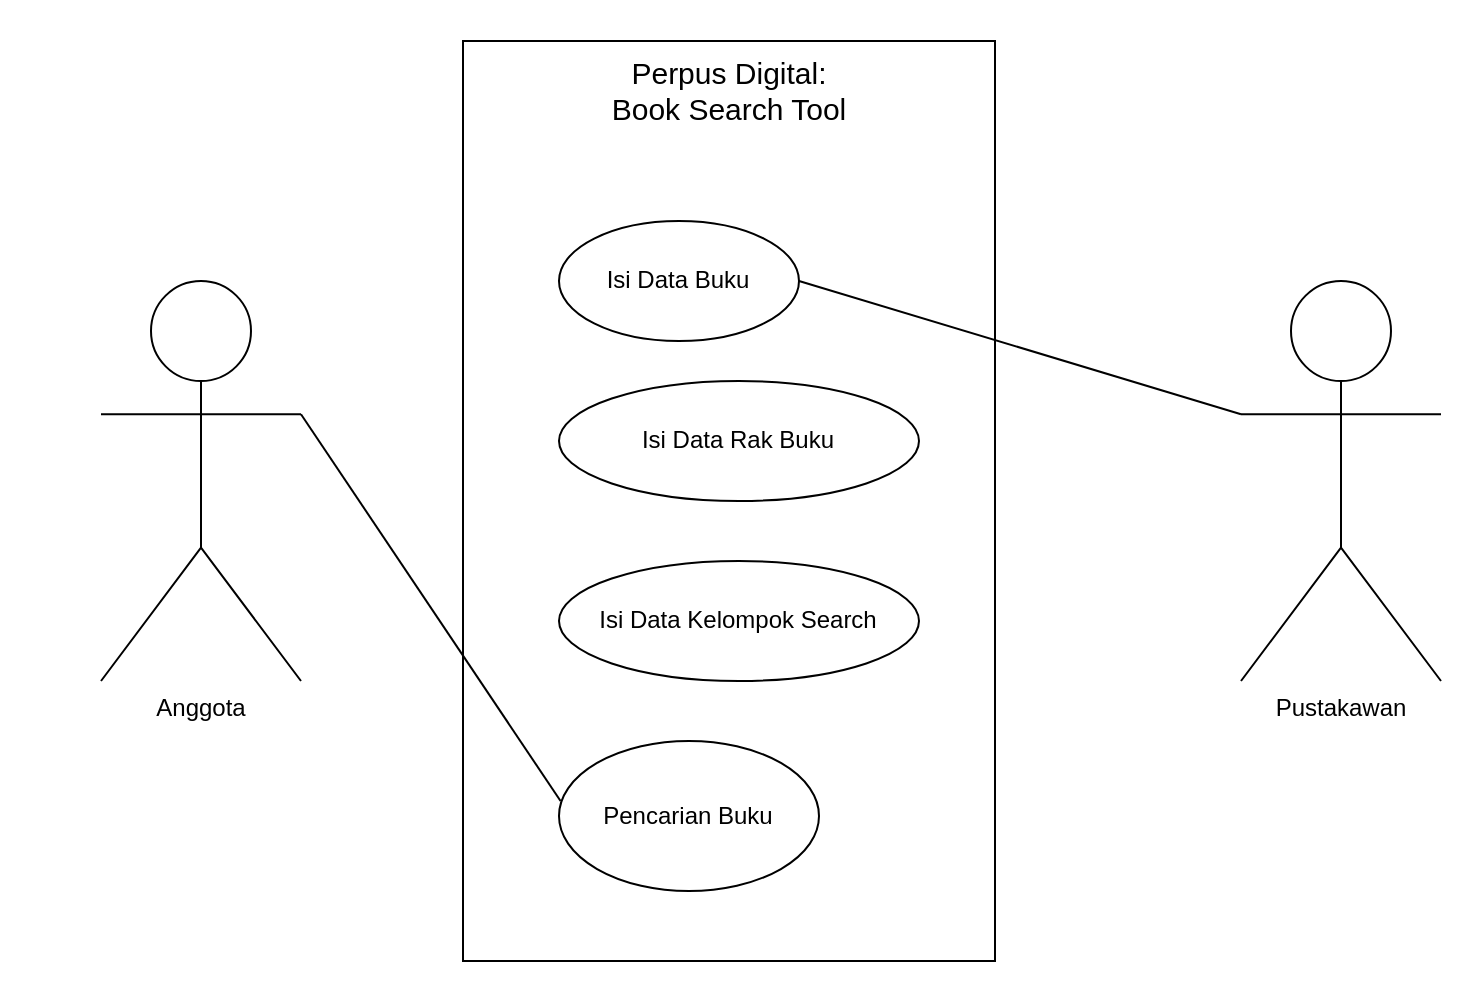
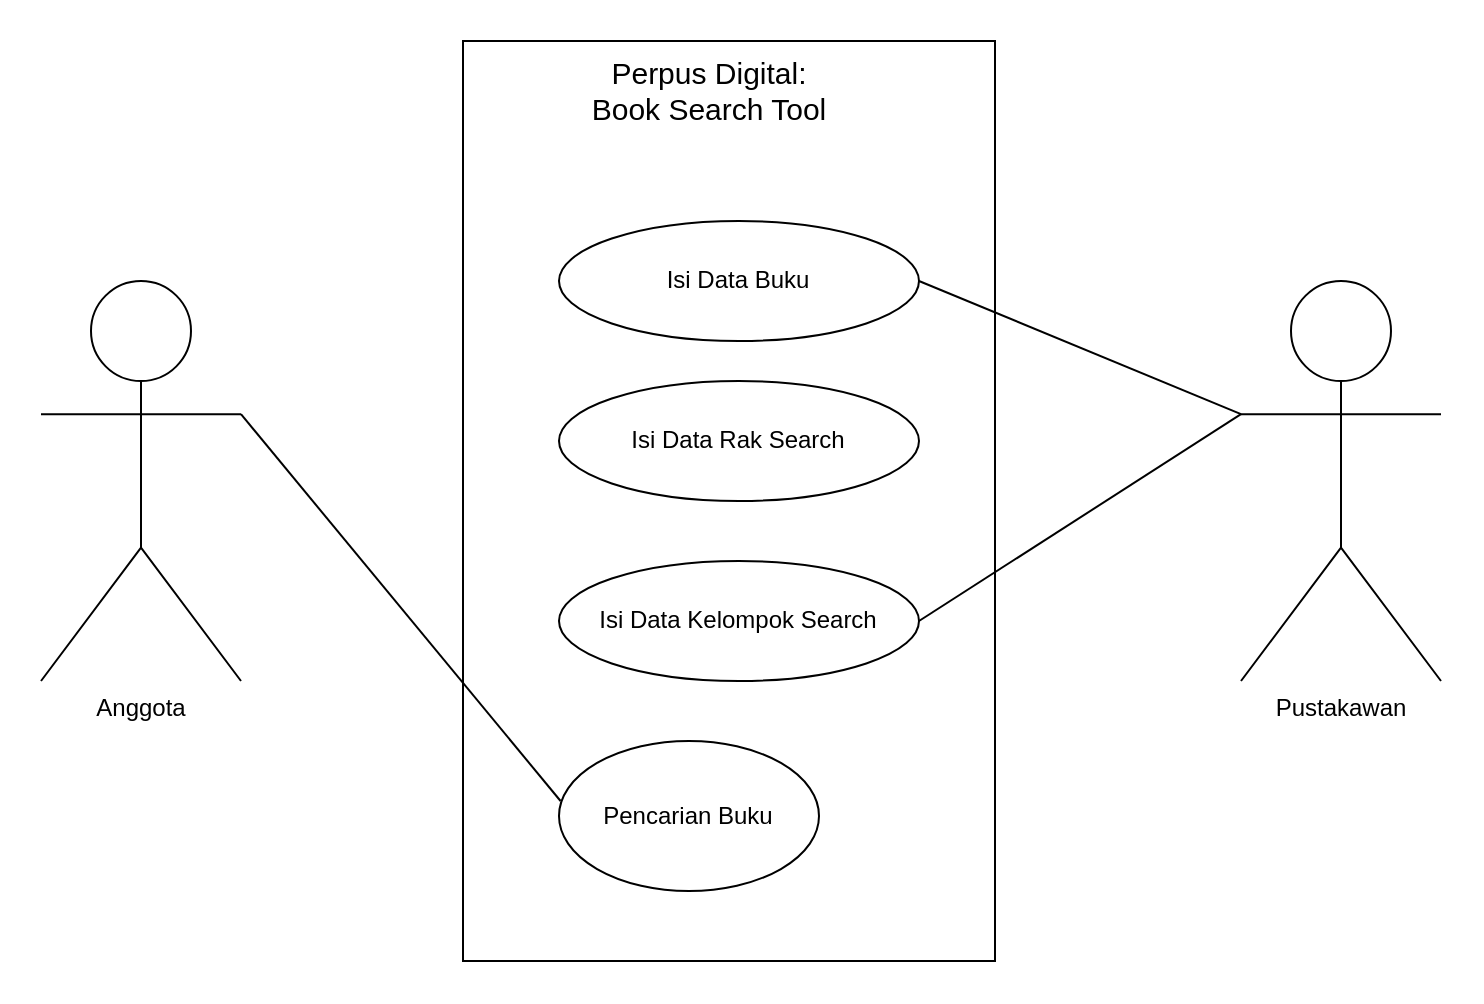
(729, 91) -> (709, 91)
(679, 281) -> (739, 281)
(739, 441) -> (739, 441)
(201, 481) -> (141, 481)
none -> (1077, 519)
